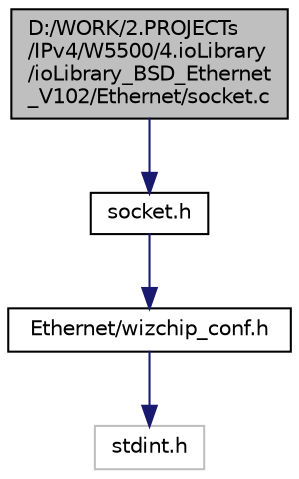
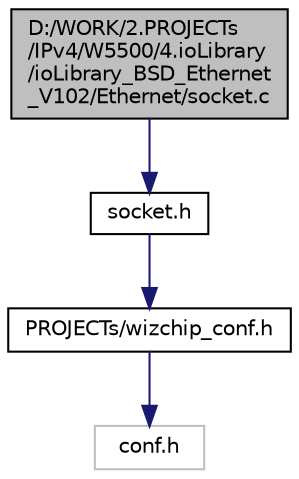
(150, 330) -> (150, 330)
(150, 448) -> (150, 448)
